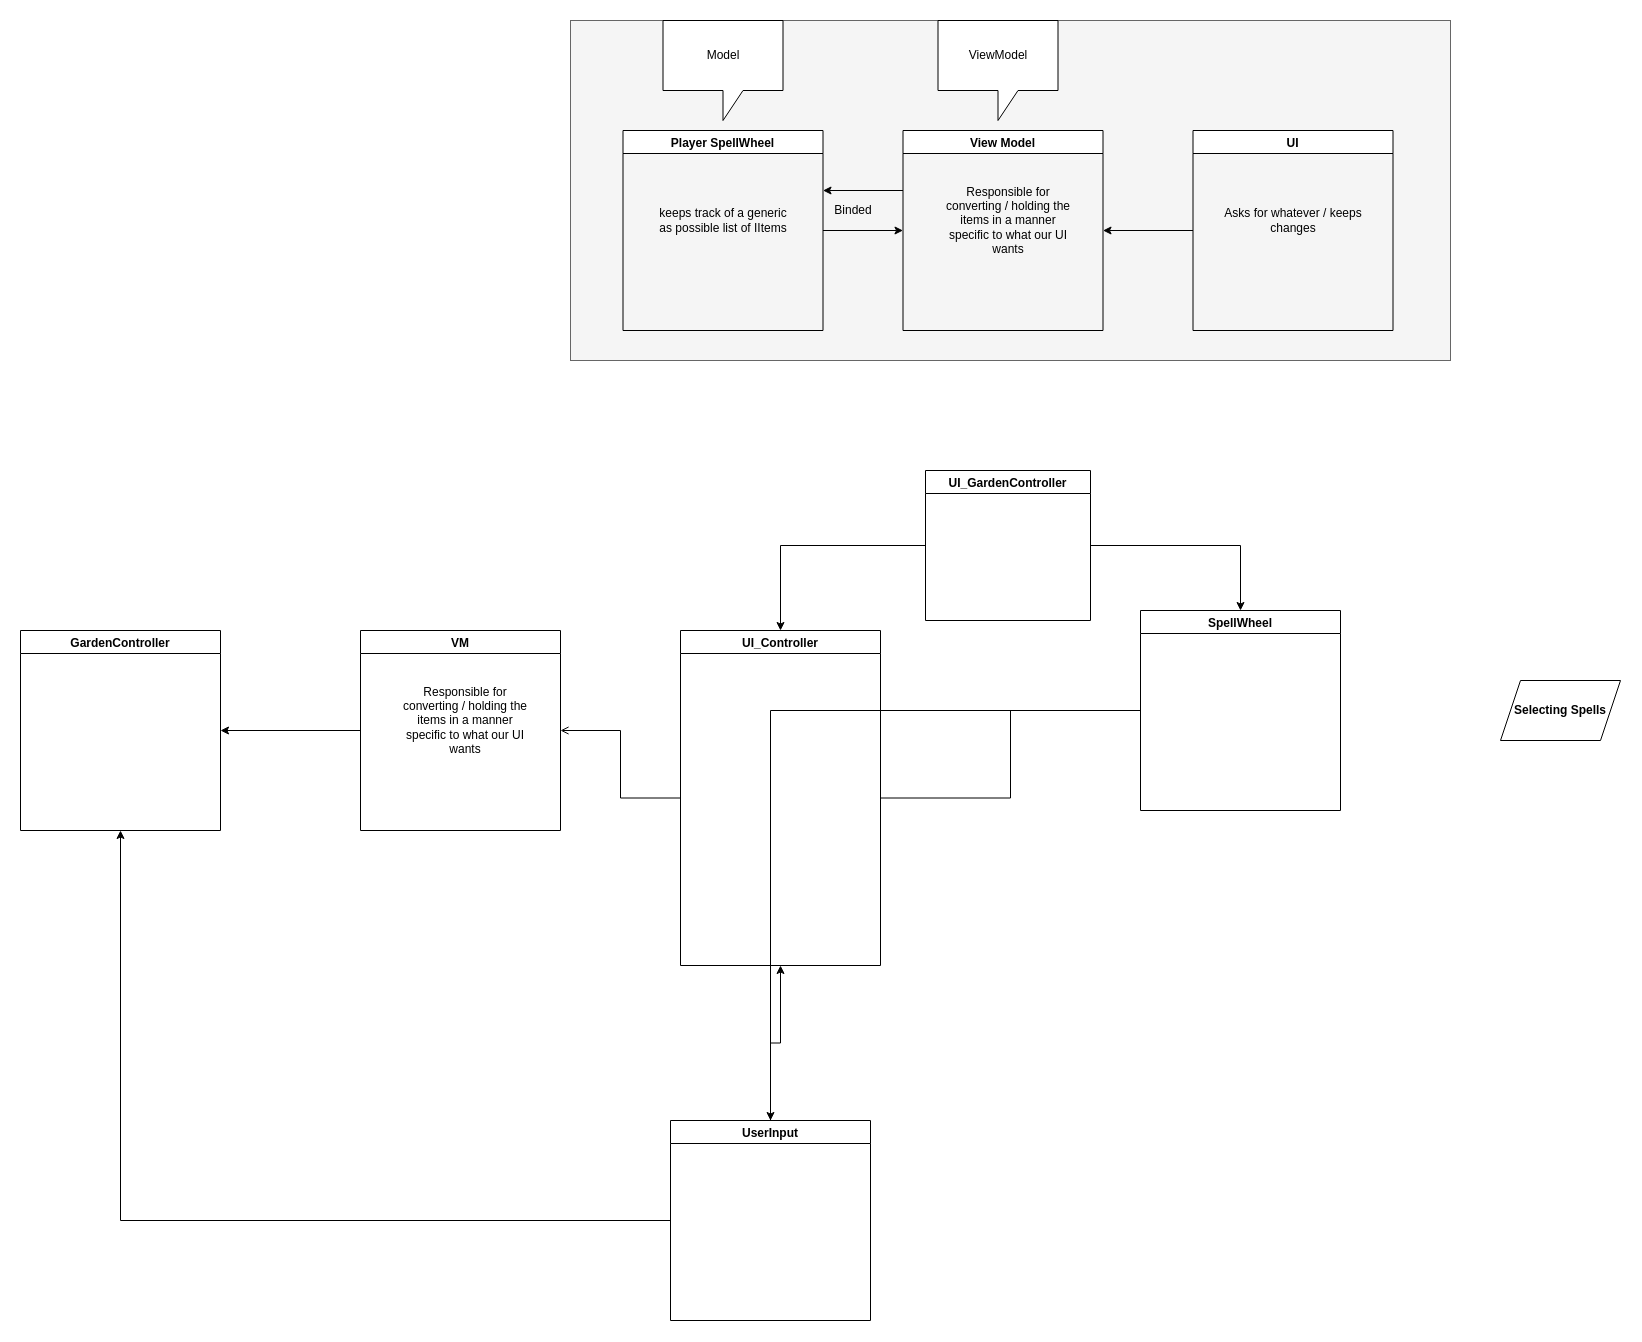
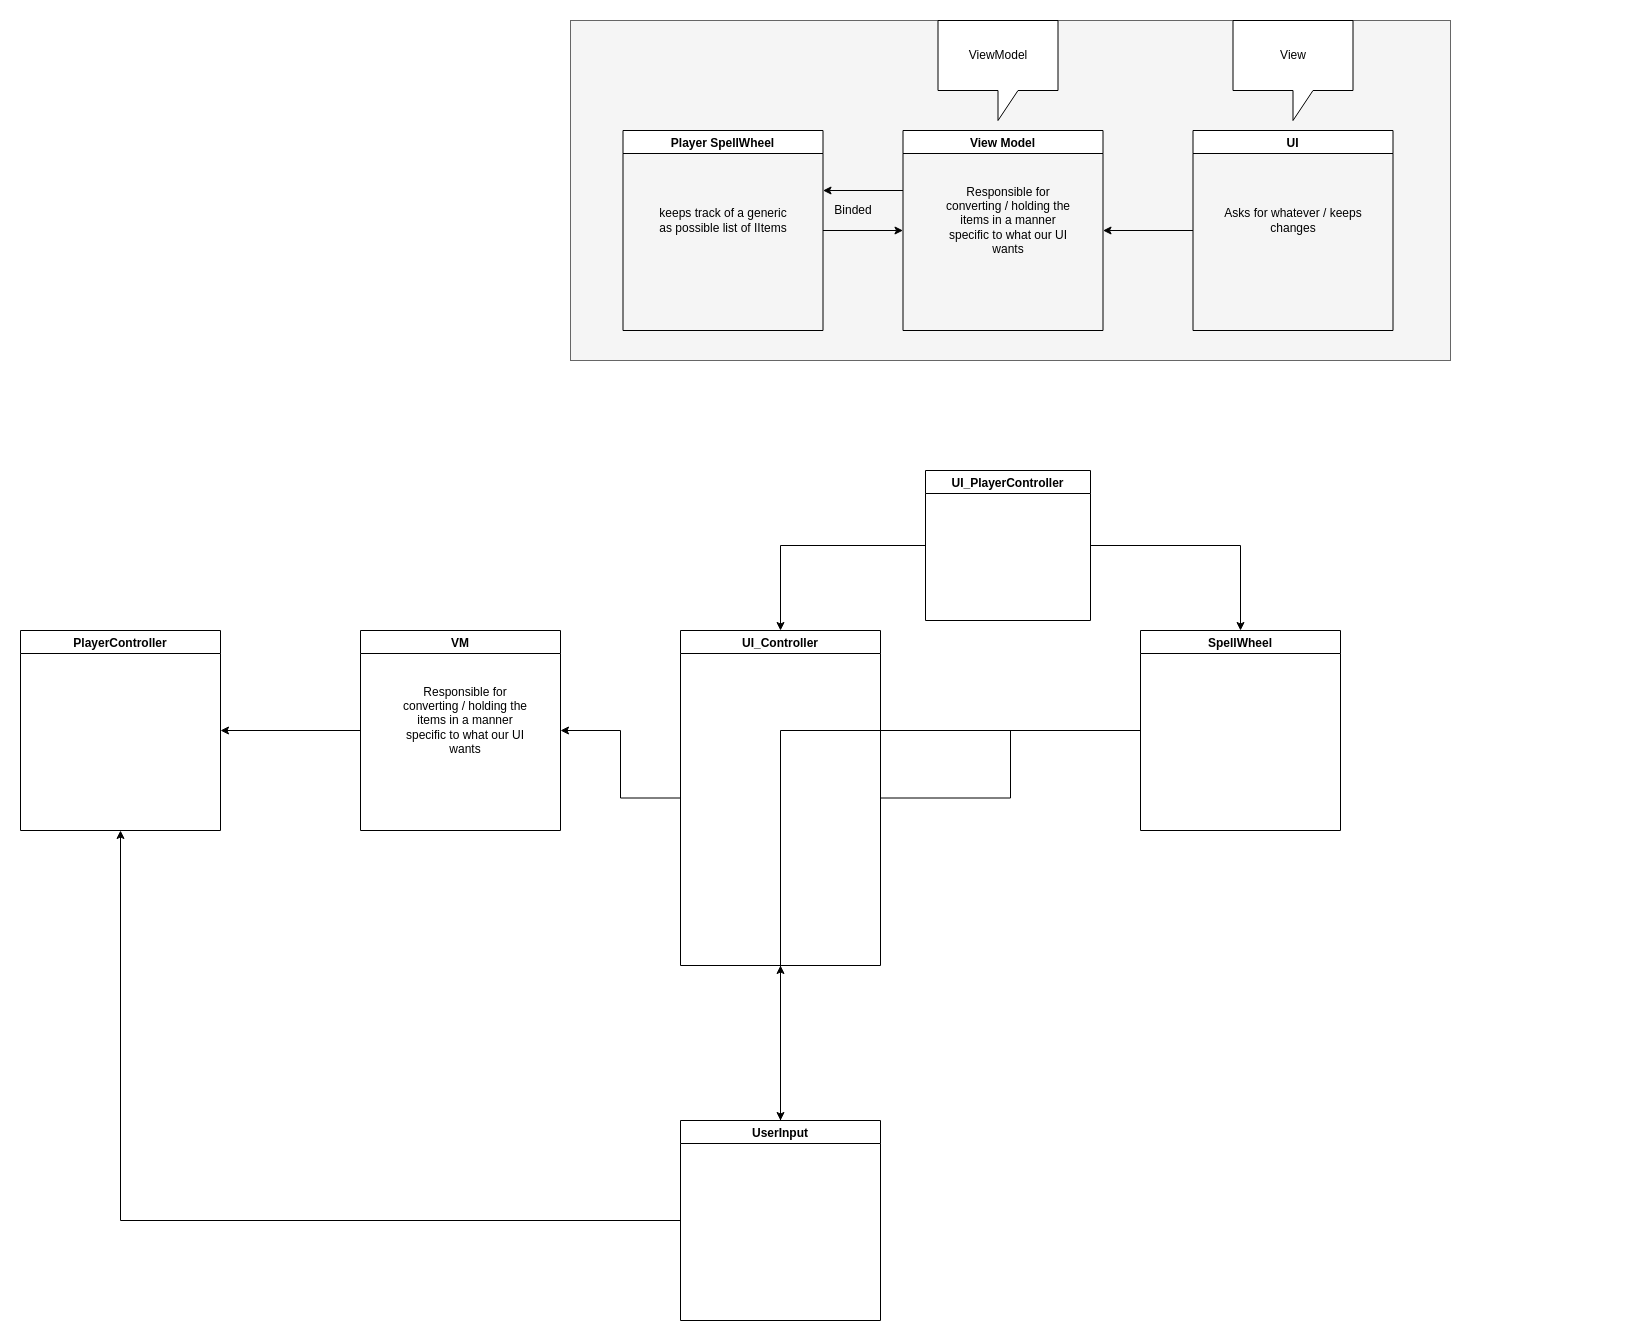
(723, 71) -> none
none -> (1293, 71)
(1008, 483) -> (1008, 483)
(120, 643) -> (120, 643)
(1241, 711) -> (1241, 731)
(1561, 711) -> none
(566, 731) -> (568, 731)
(771, 1221) -> (781, 1221)
